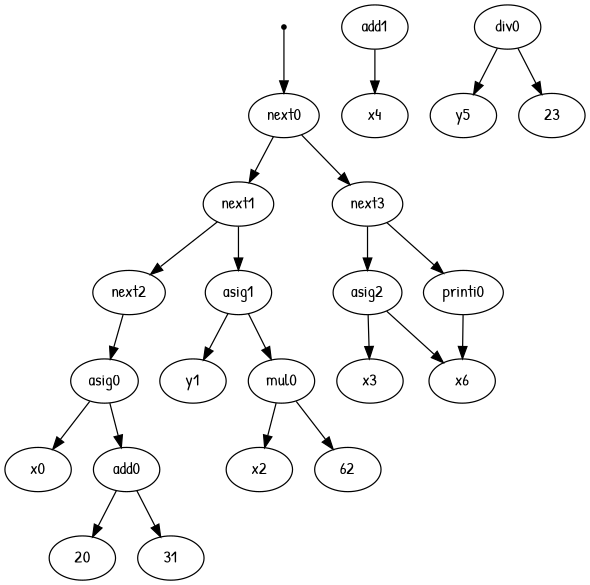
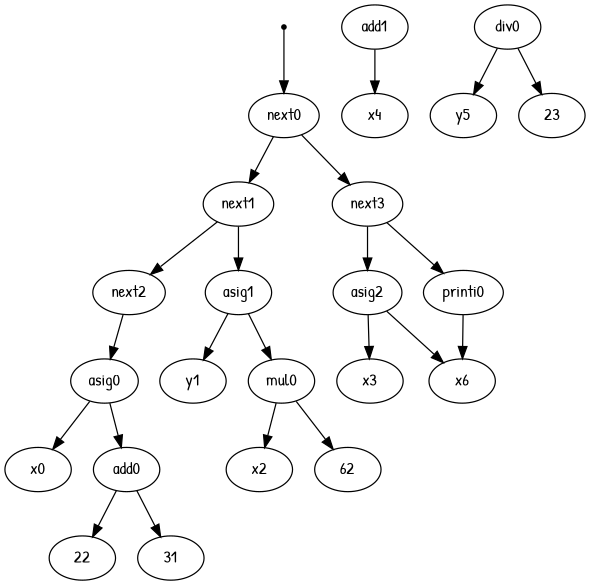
(82, 558) -> (82, 558)
